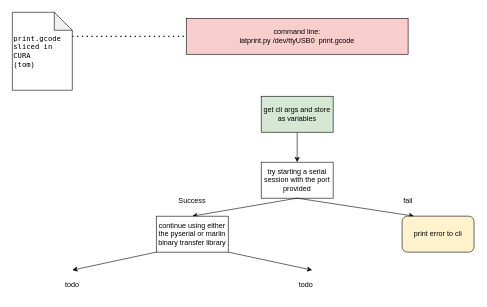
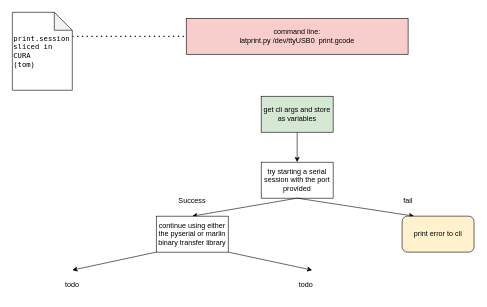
(34, 51) -> (37, 51)
